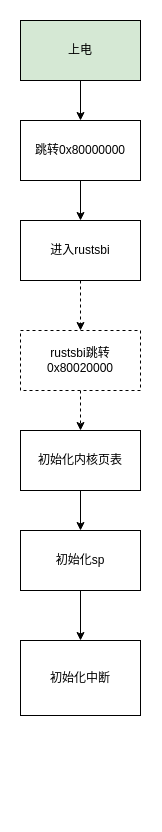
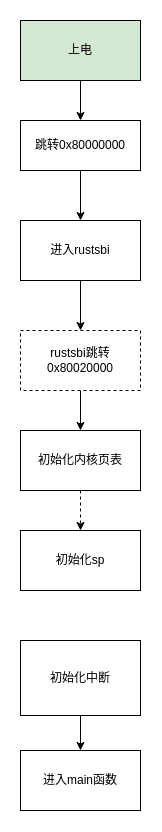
(81, 151) -> (81, 146)
(81, 303) -> (81, 303)
(81, 407) -> (81, 407)
(81, 507) -> (81, 507)
(81, 612) -> none
none -> (81, 735)
none -> (81, 781)
